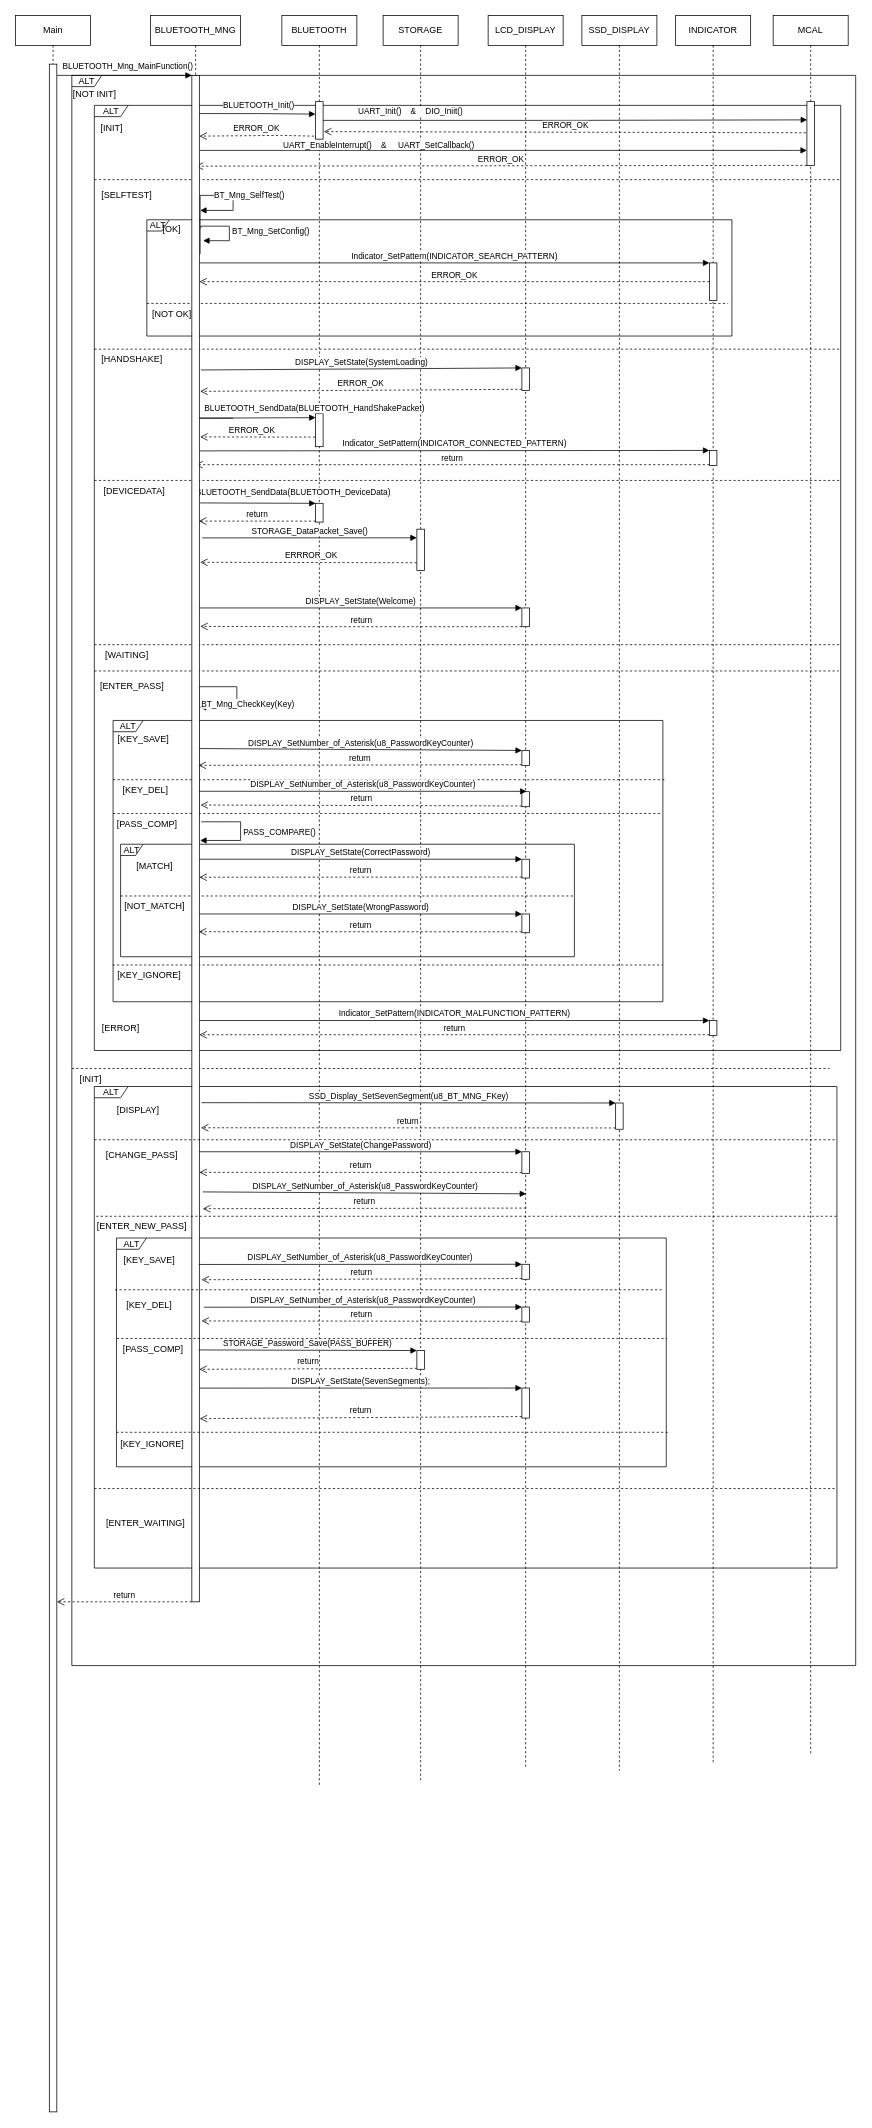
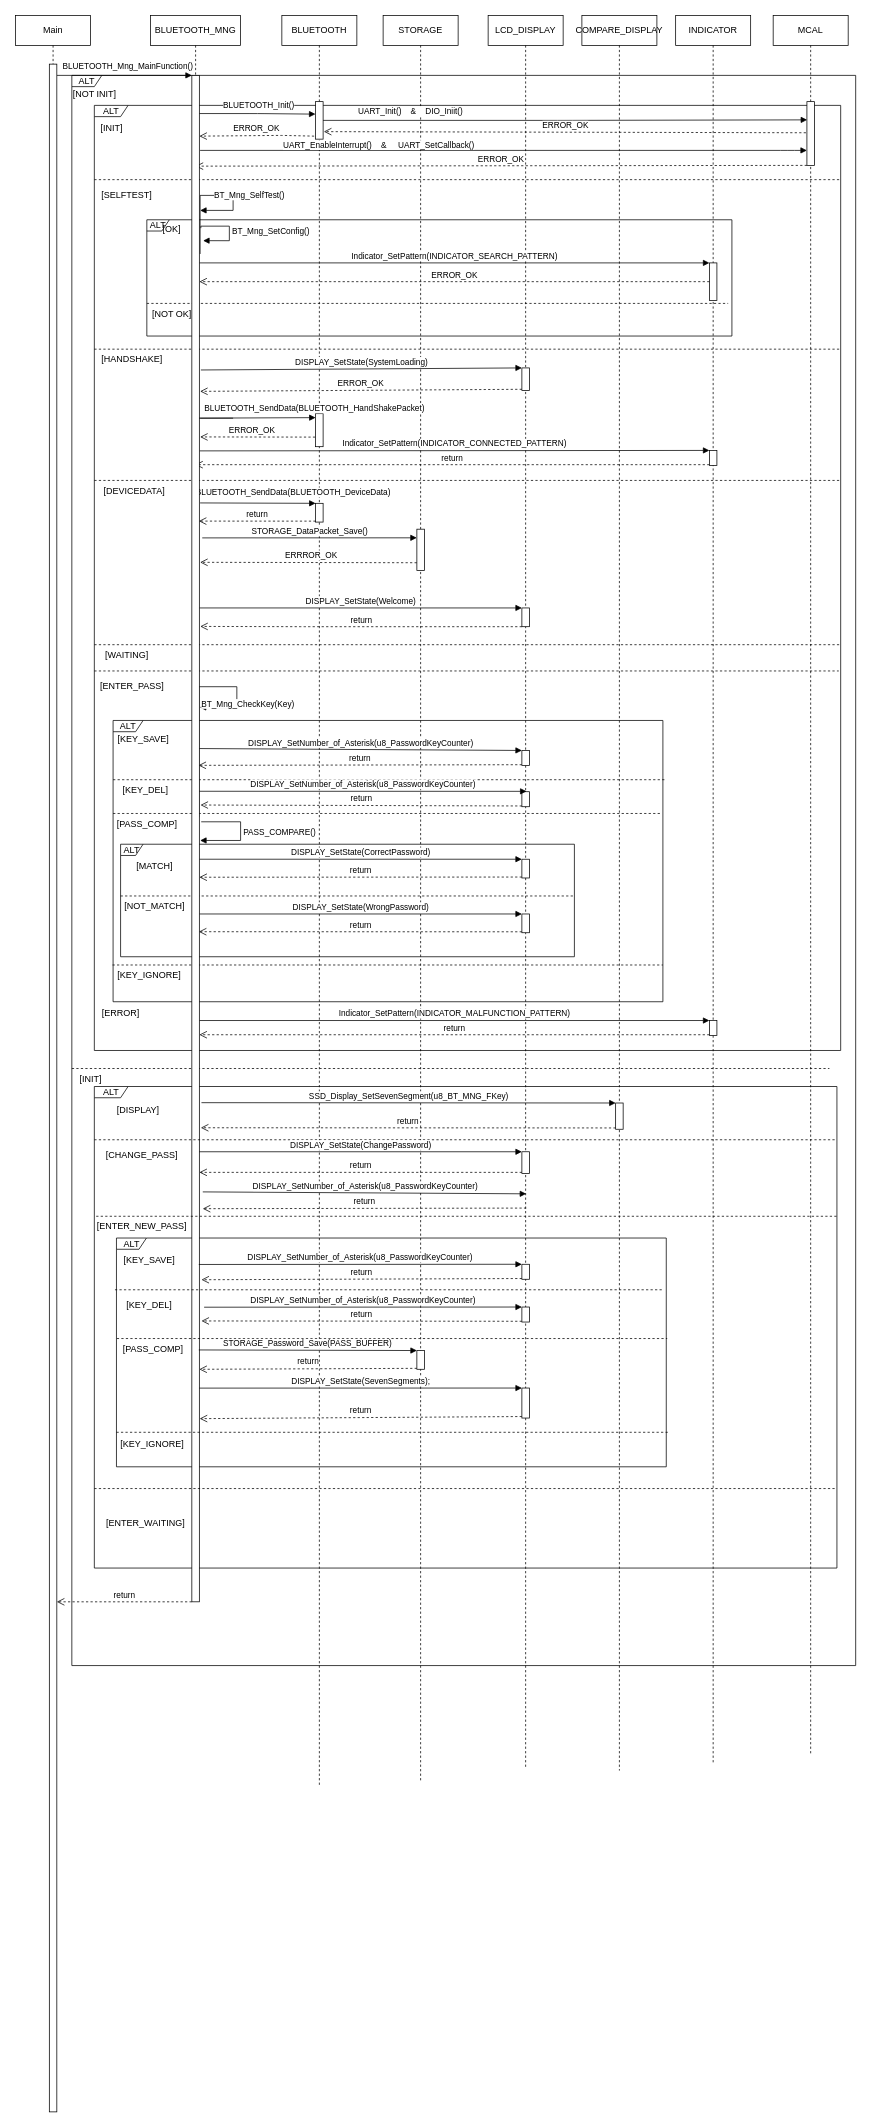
(619, 30) -> (619, 30)
(120, 1028) -> (120, 1013)
